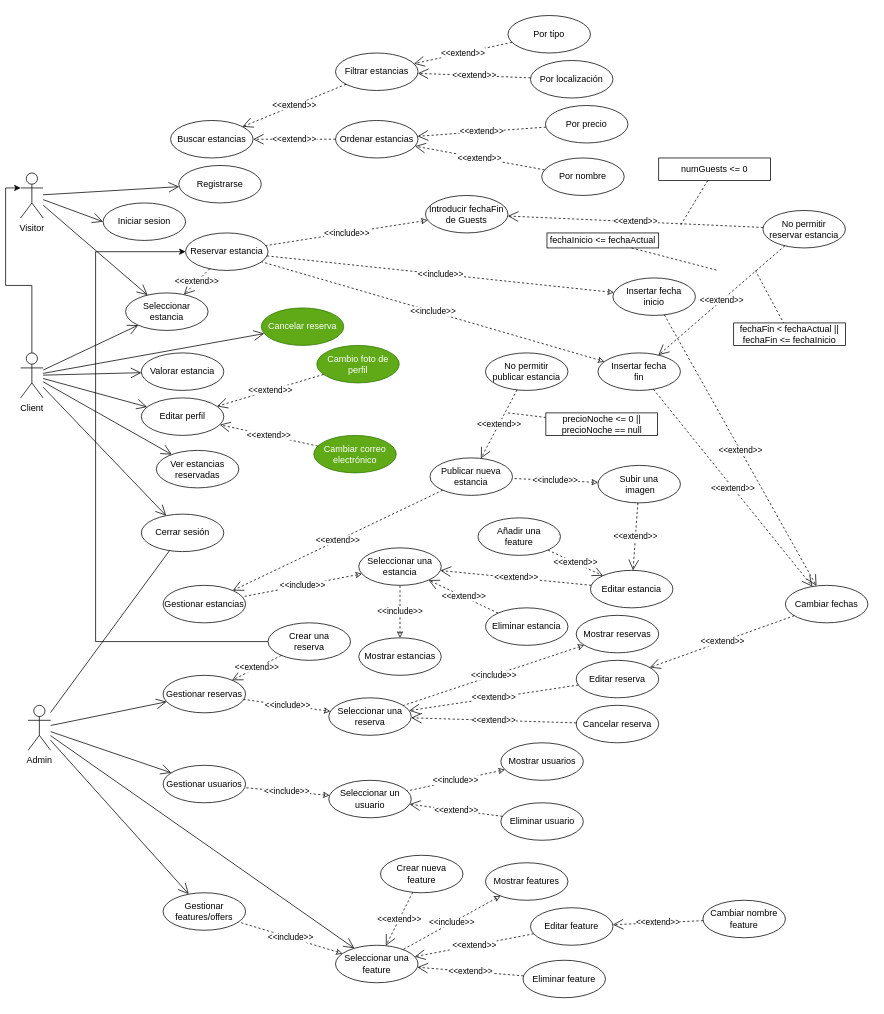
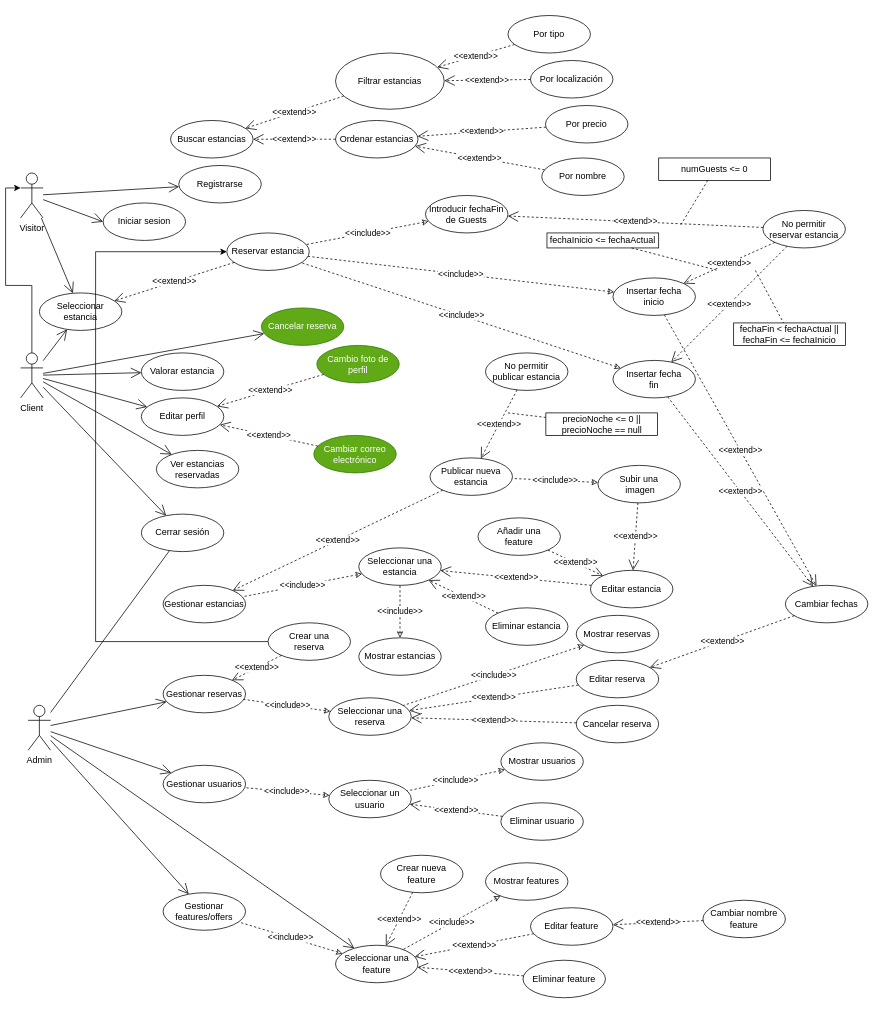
(377, 72) -> (390, 81)
(227, 252) -> (268, 252)
none -> (729, 263)
(167, 312) -> (81, 312)
(639, 372) -> (654, 379)
